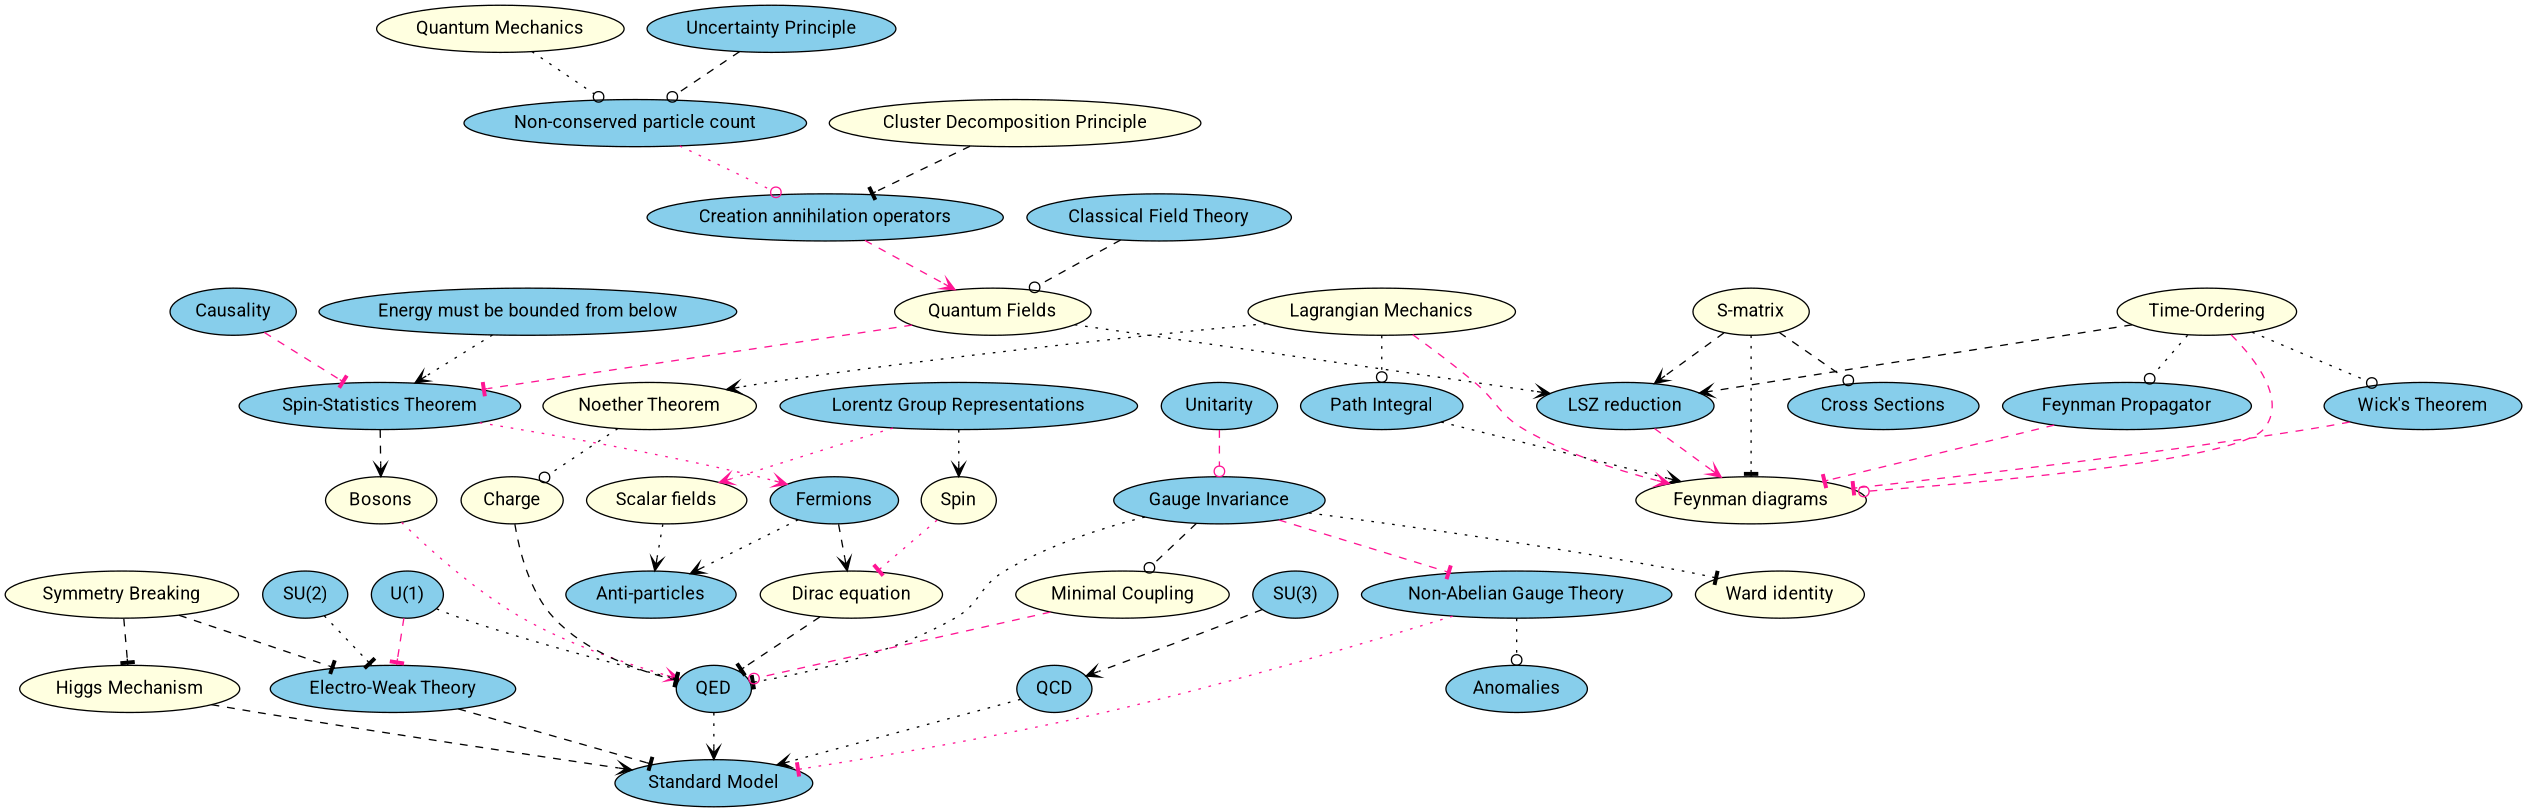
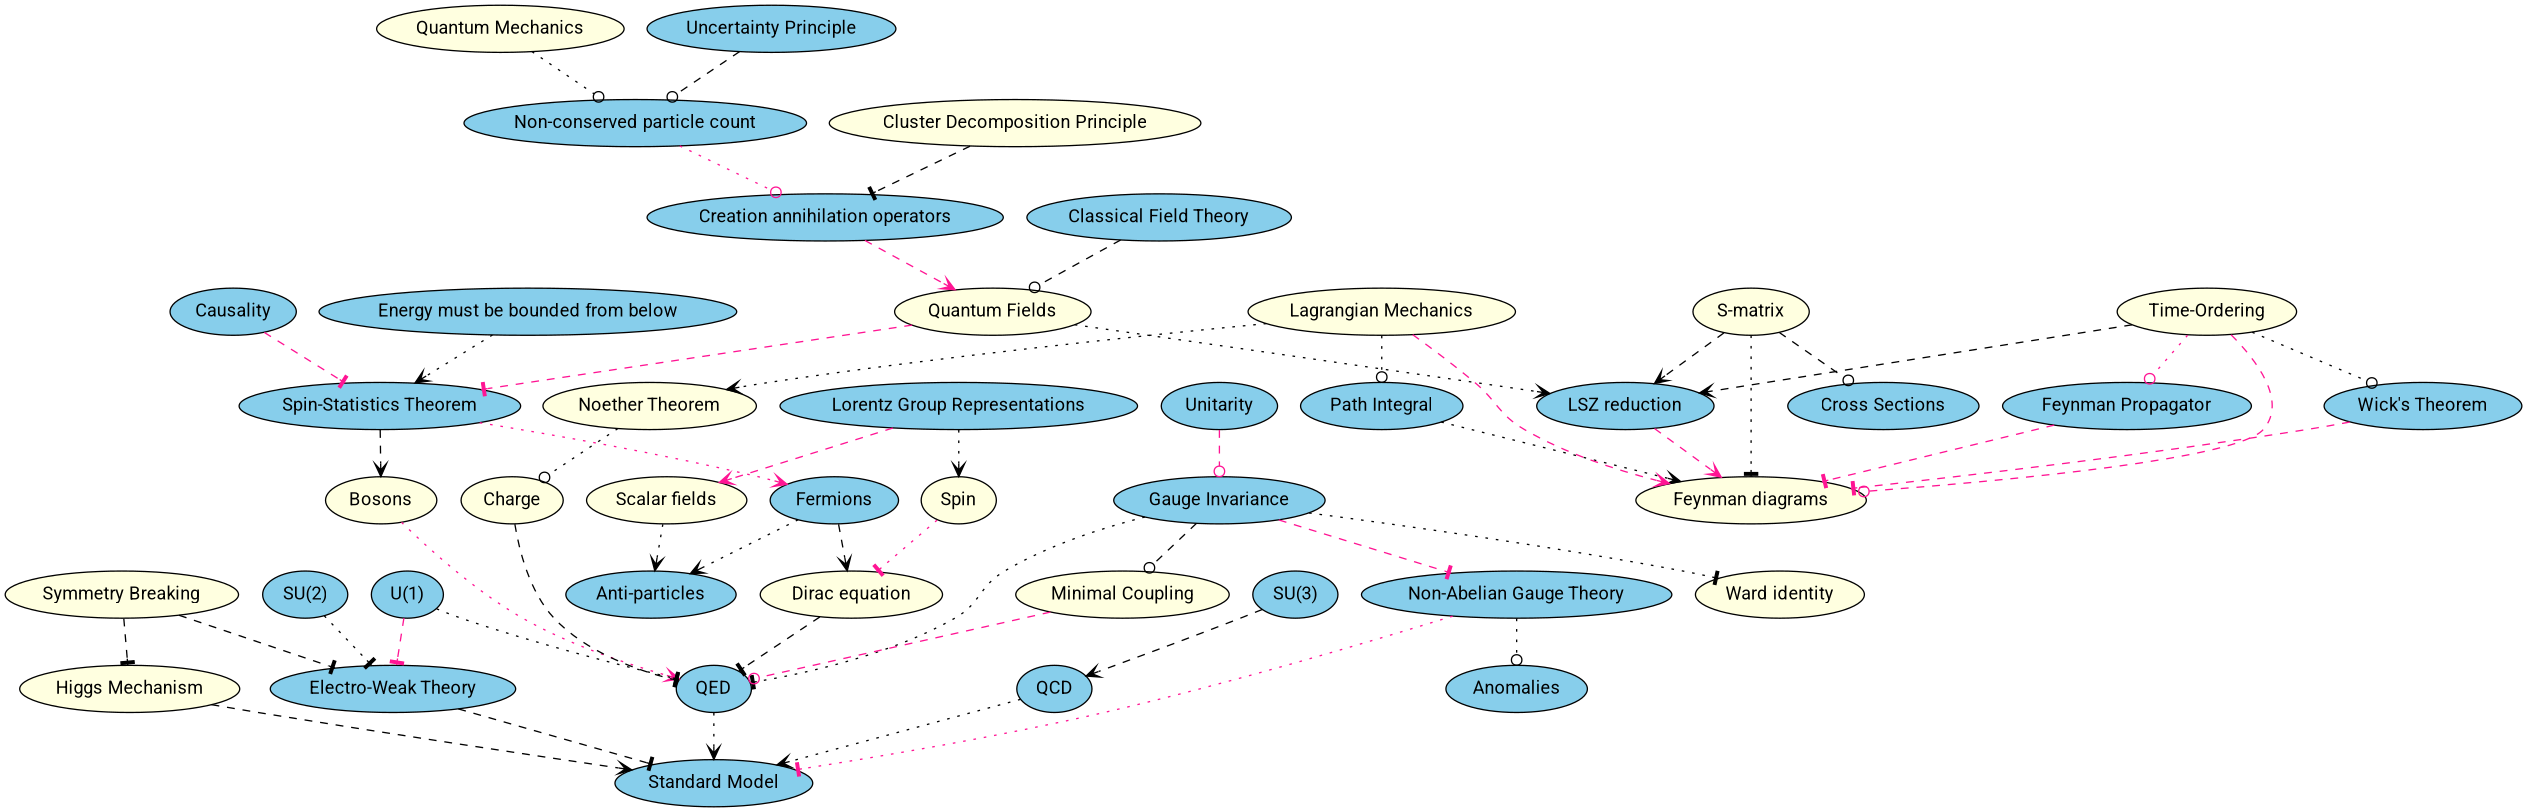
(2170, 355) -> (2170, 355)
(813, 453) -> (813, 453)
